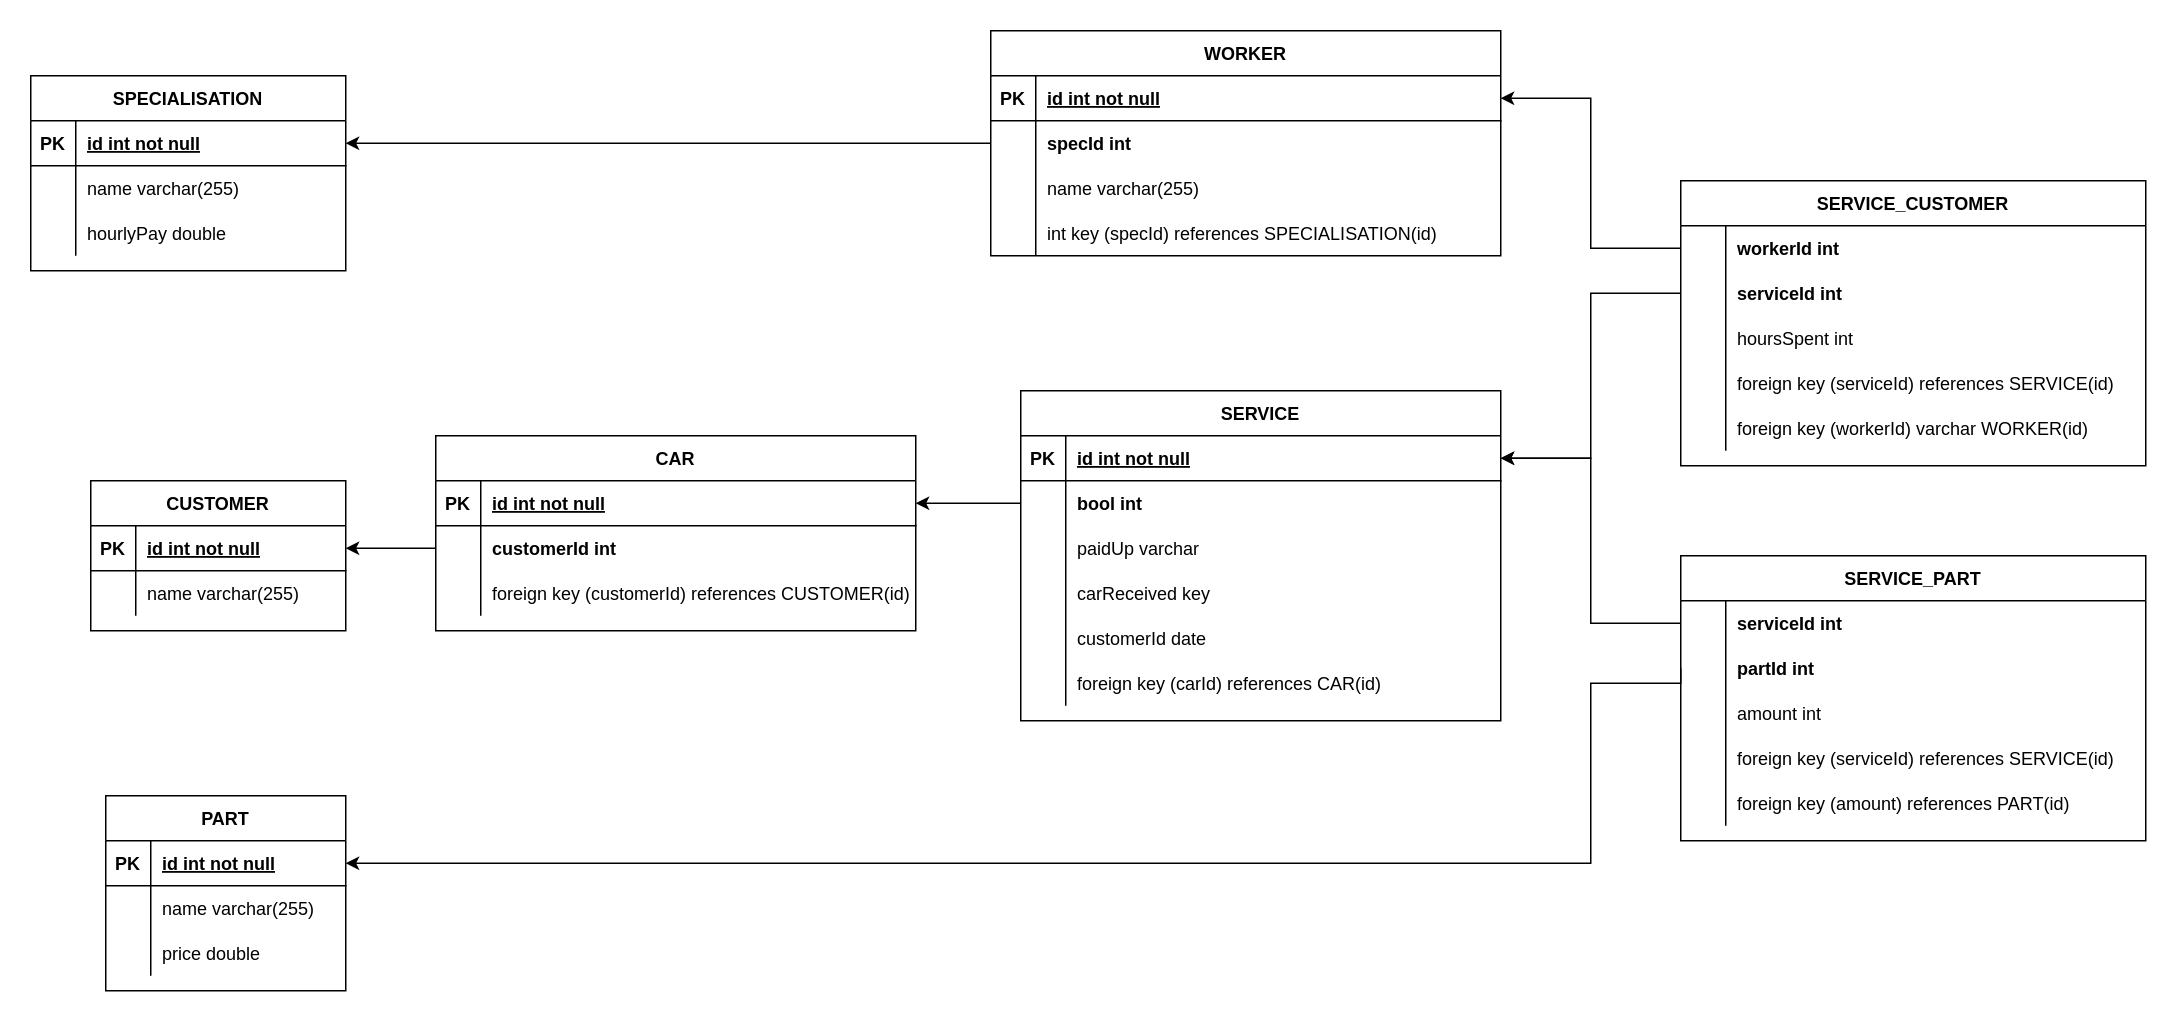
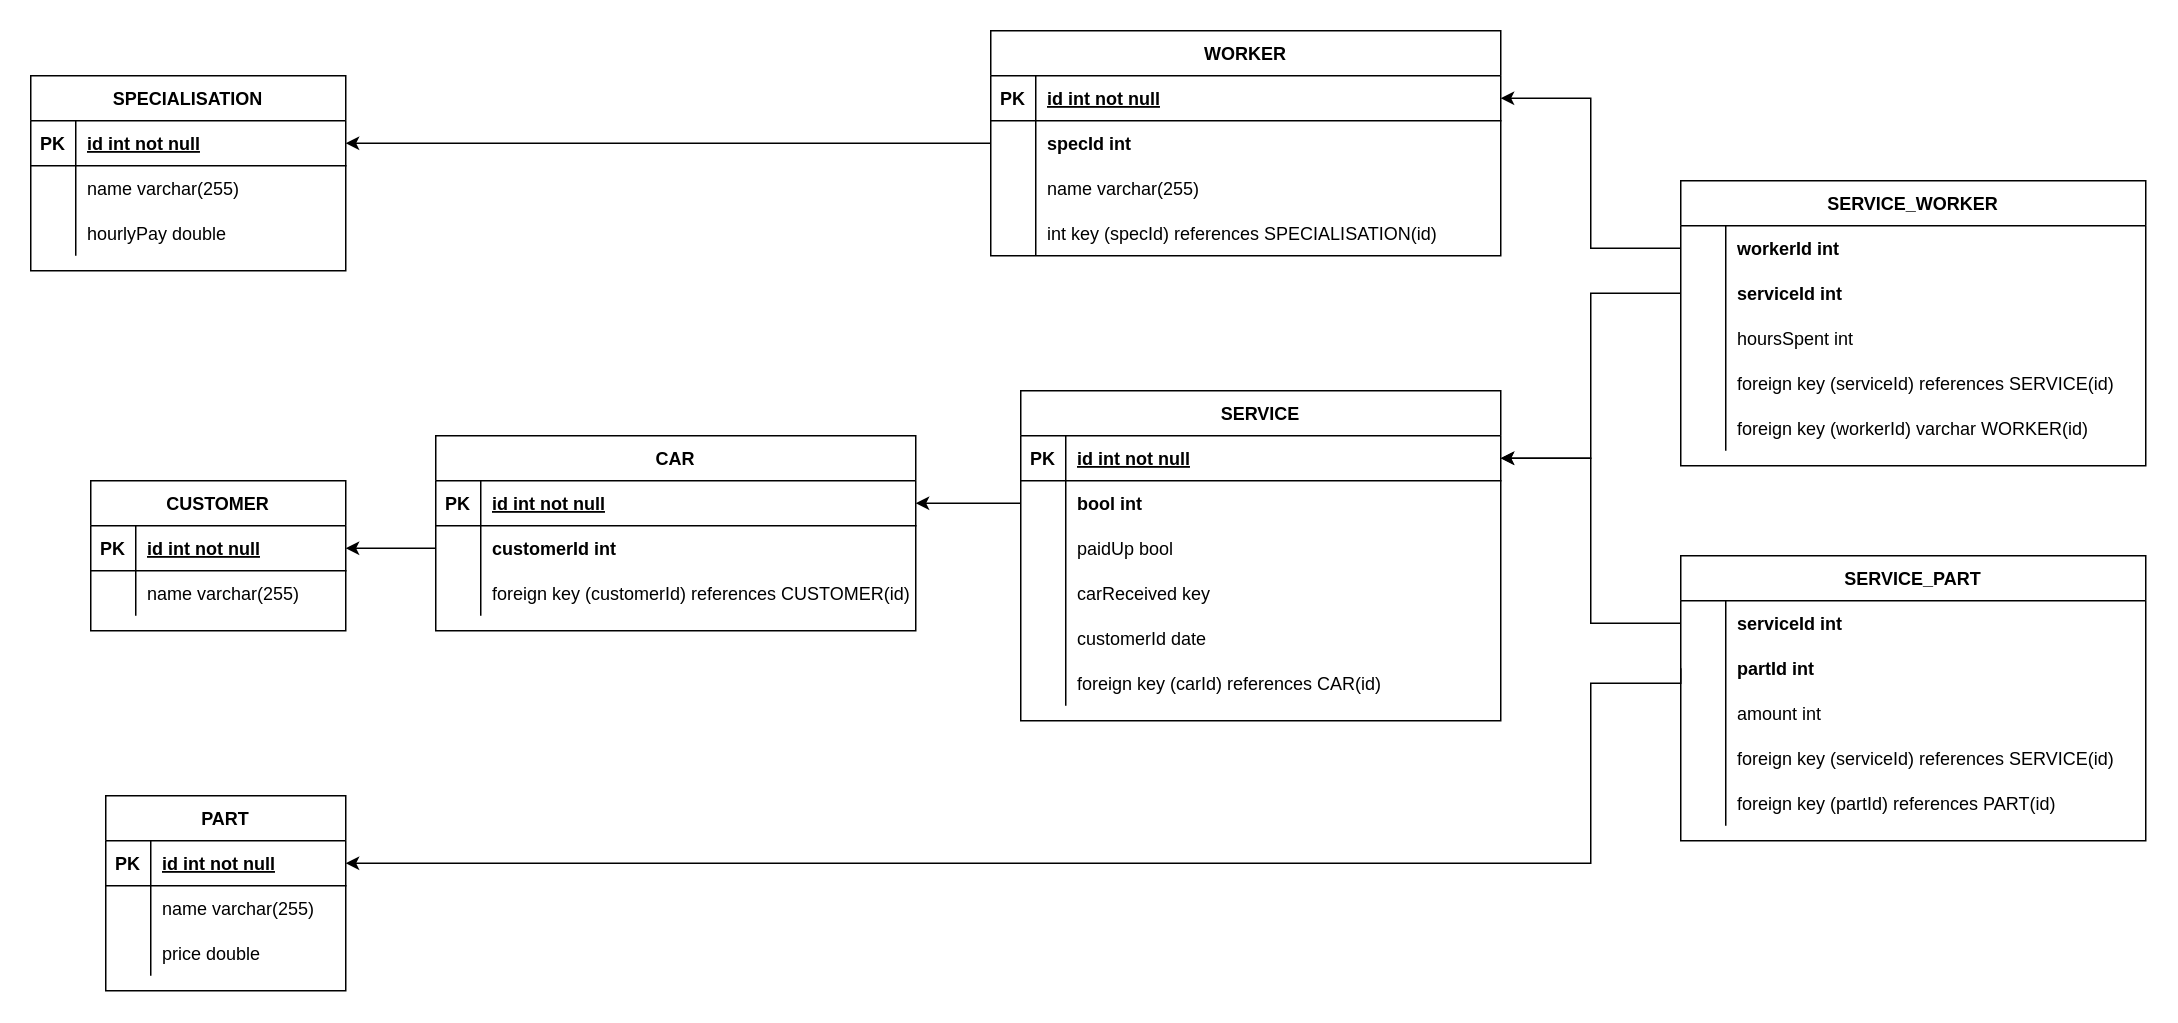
(1913, 204) -> (1913, 204)
(1143, 549) -> (1125, 549)
(1925, 804) -> (1925, 804)
